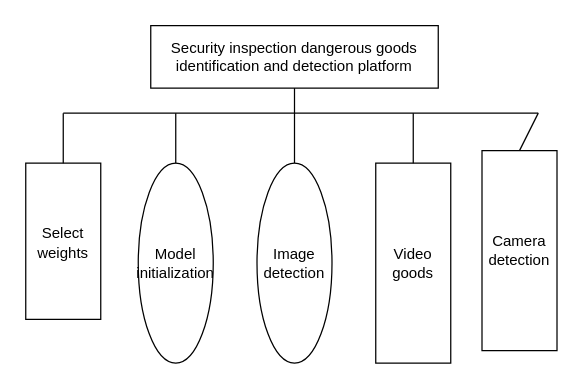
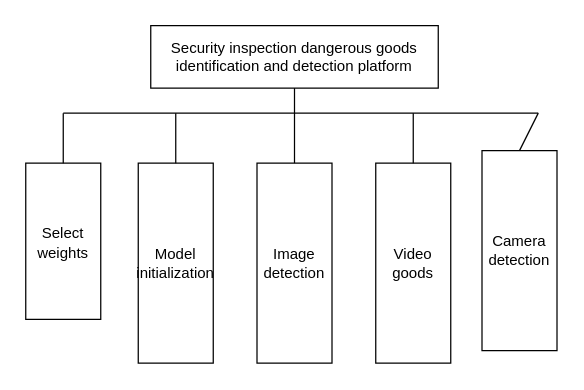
(176, 263) -> (176, 263)
(294, 263) -> (294, 263)
